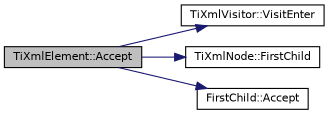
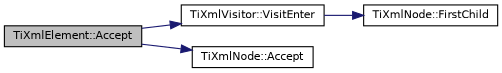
(158, 57) -> (338, 15)
(253, 99) -> (253, 57)
